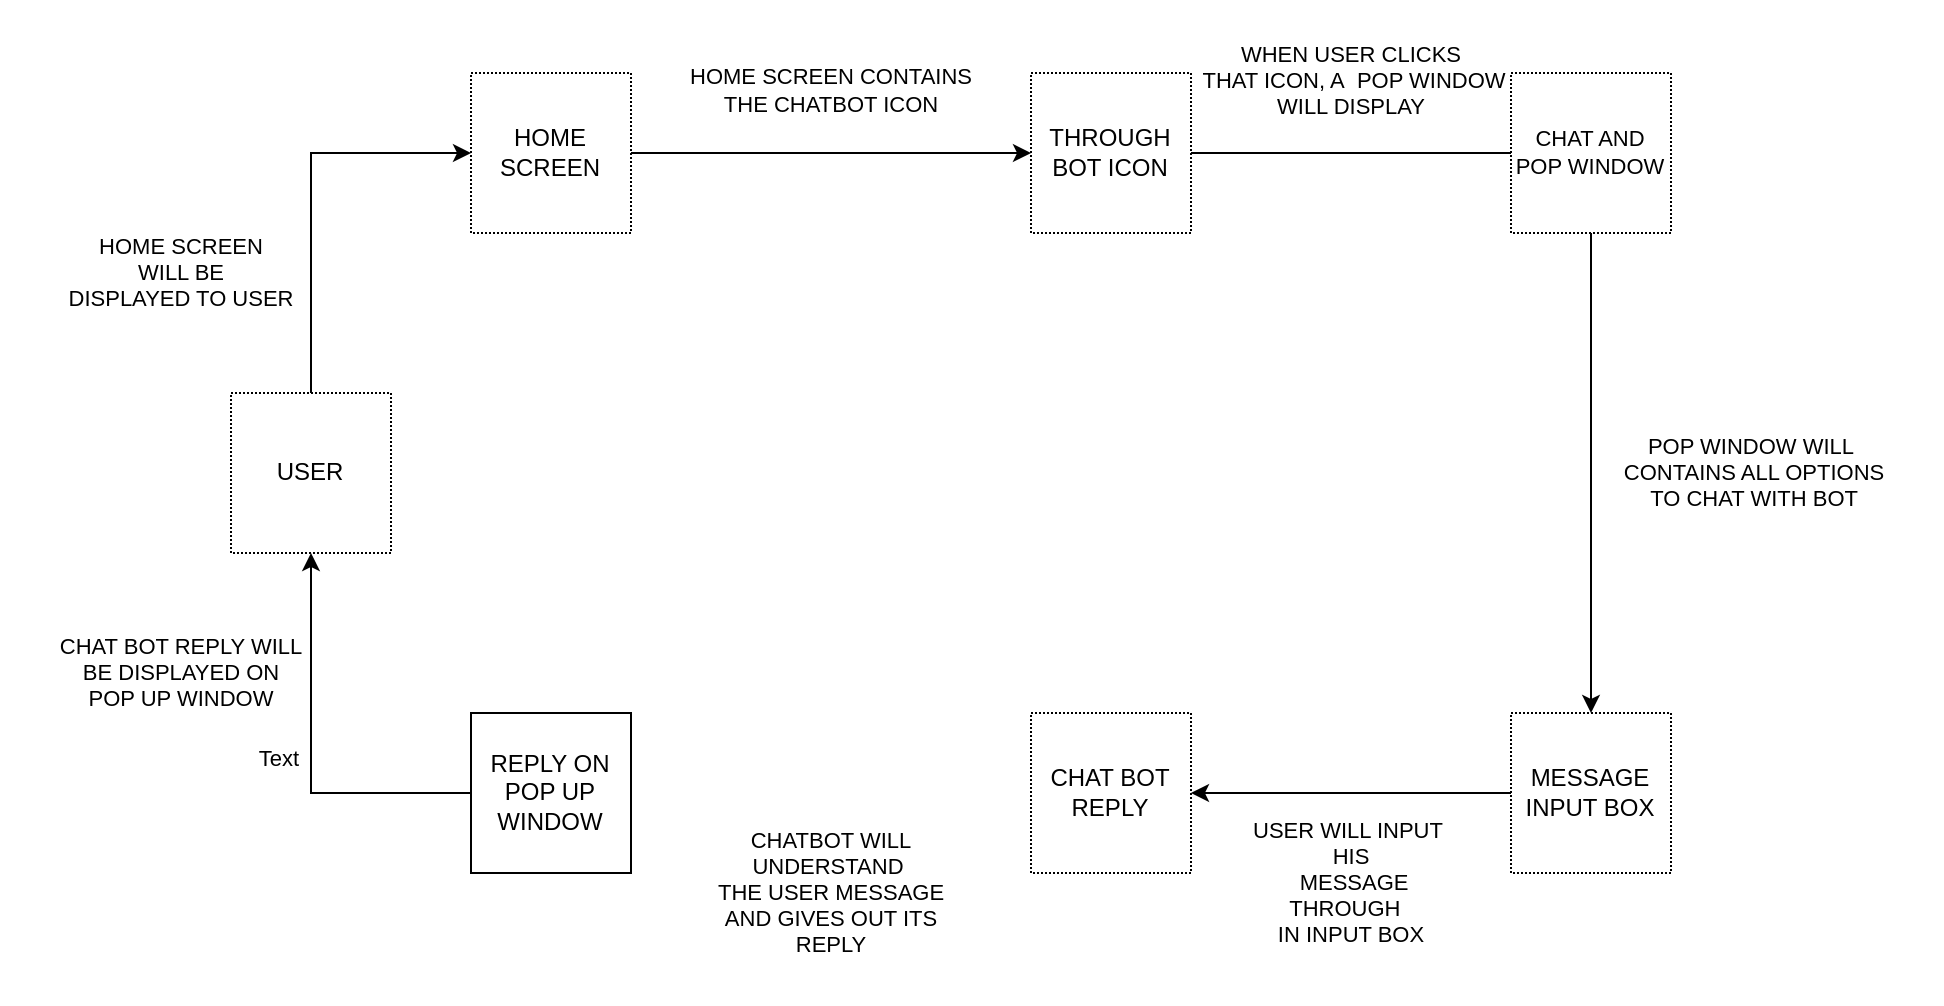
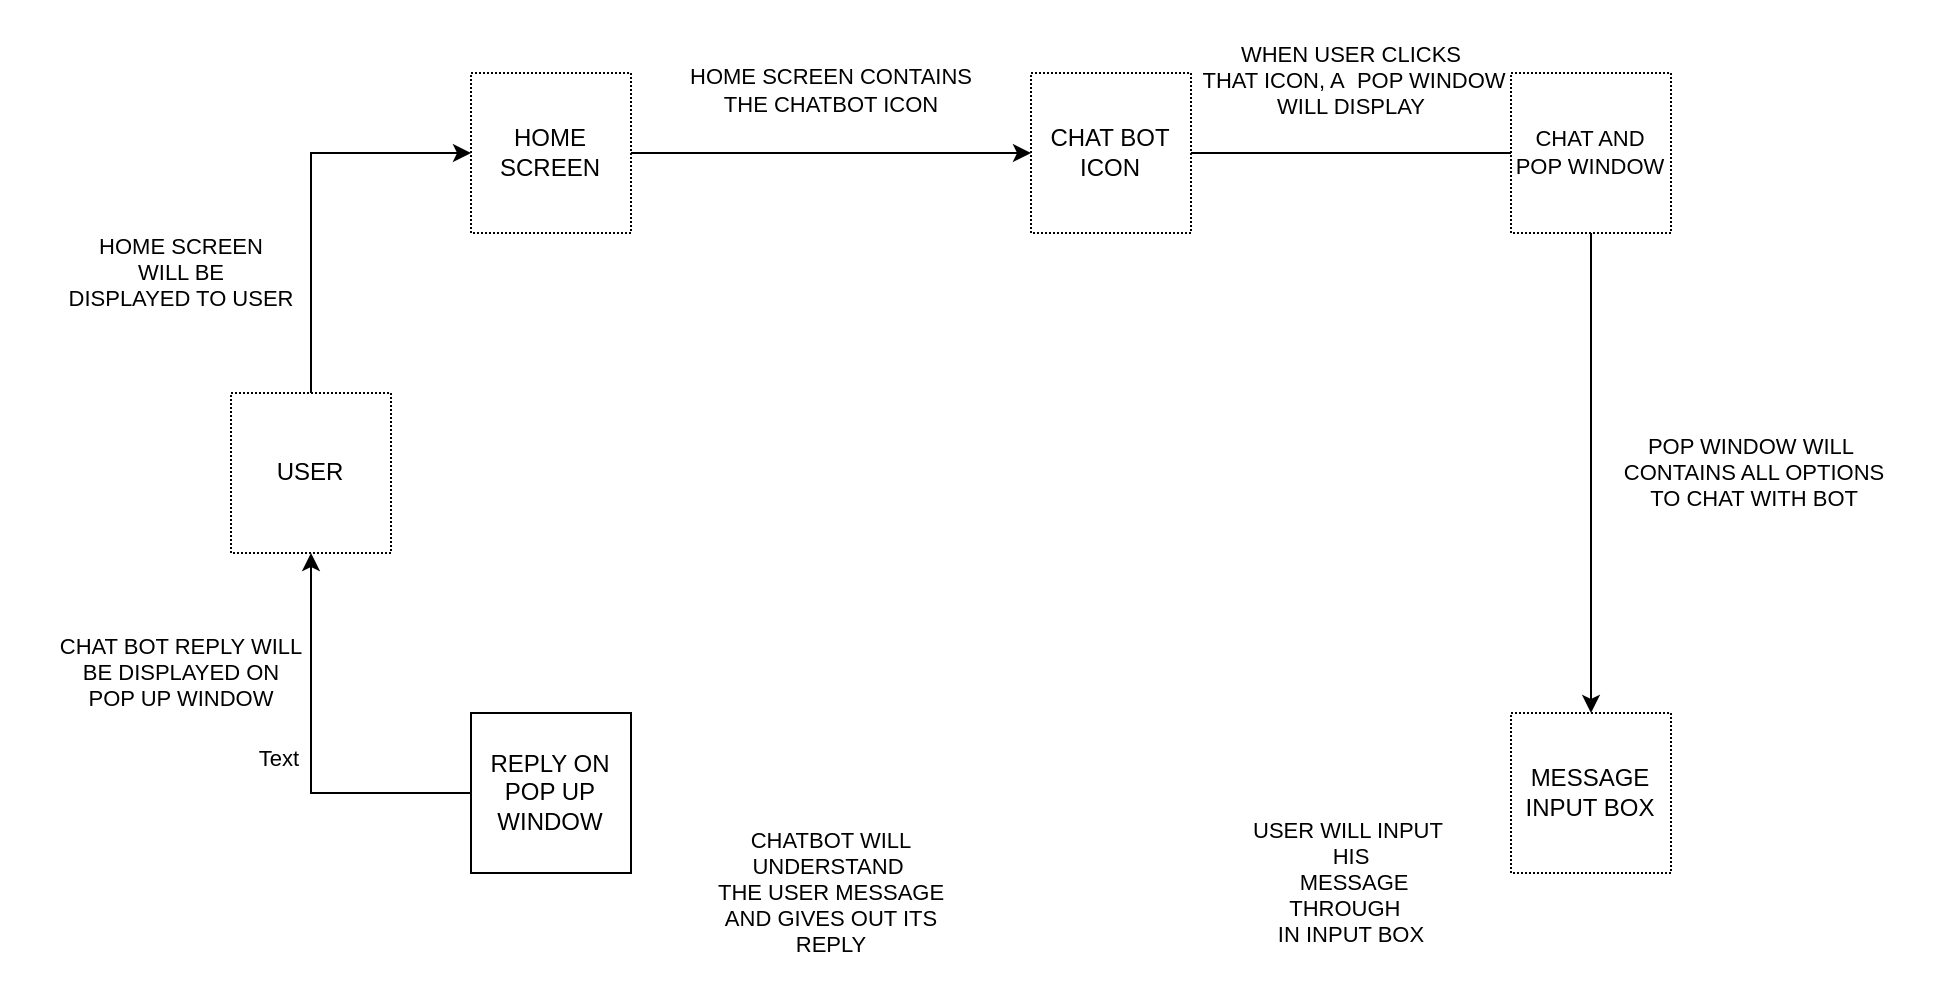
(1111, 153) -> (1111, 153)
(1111, 793) -> none
(1358, 793) -> none
